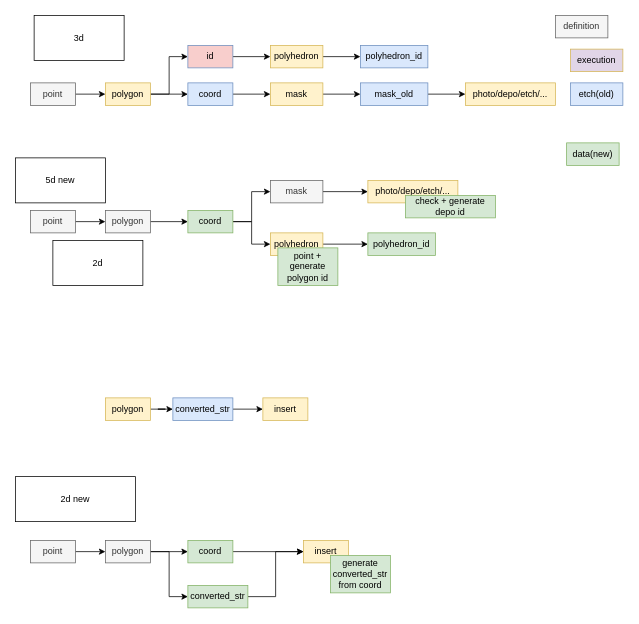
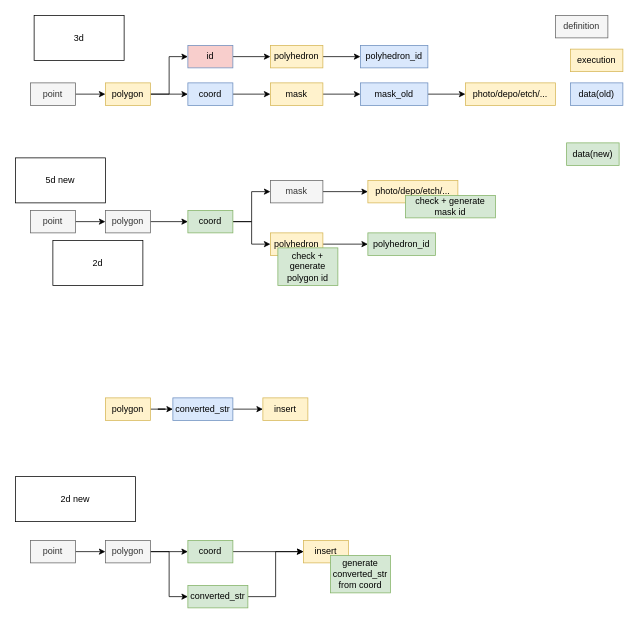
(597, 60) -> (597, 60)
(597, 94) -> (597, 94)
(450, 207) -> (450, 207)
(308, 267) -> (308, 267)
